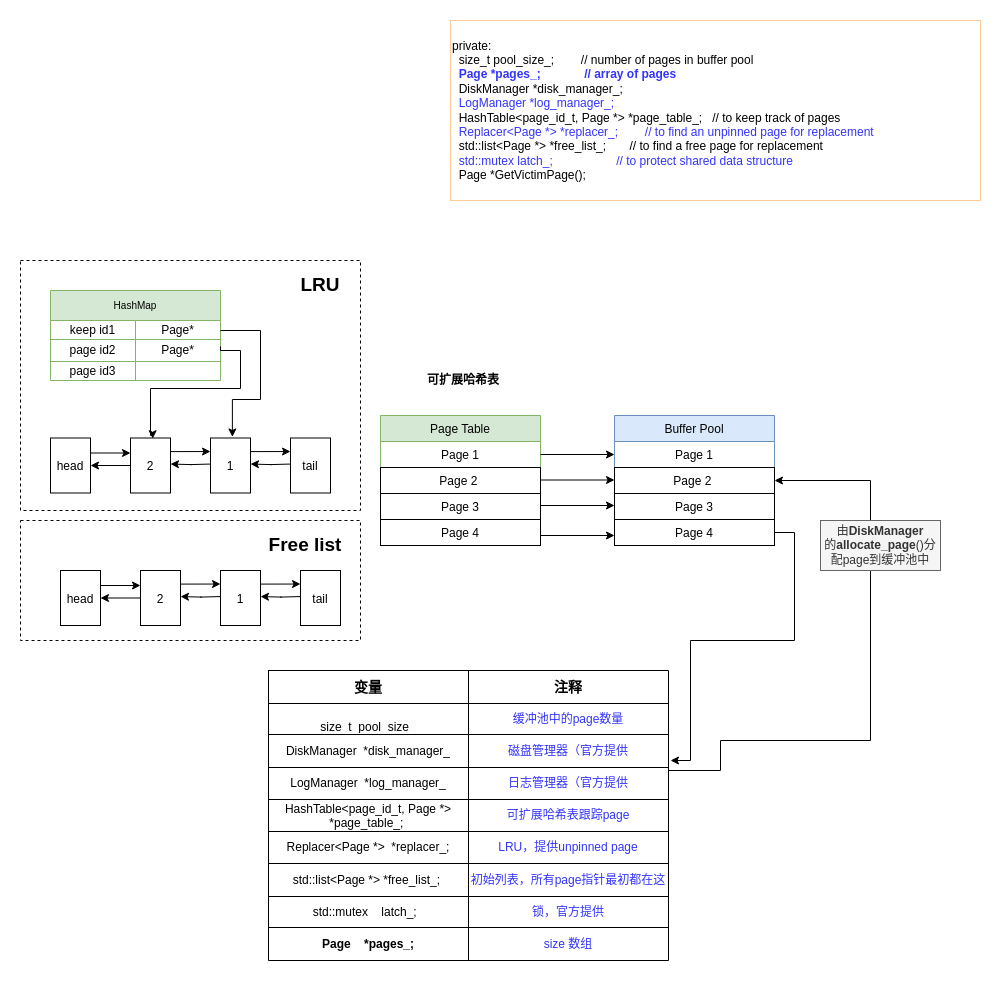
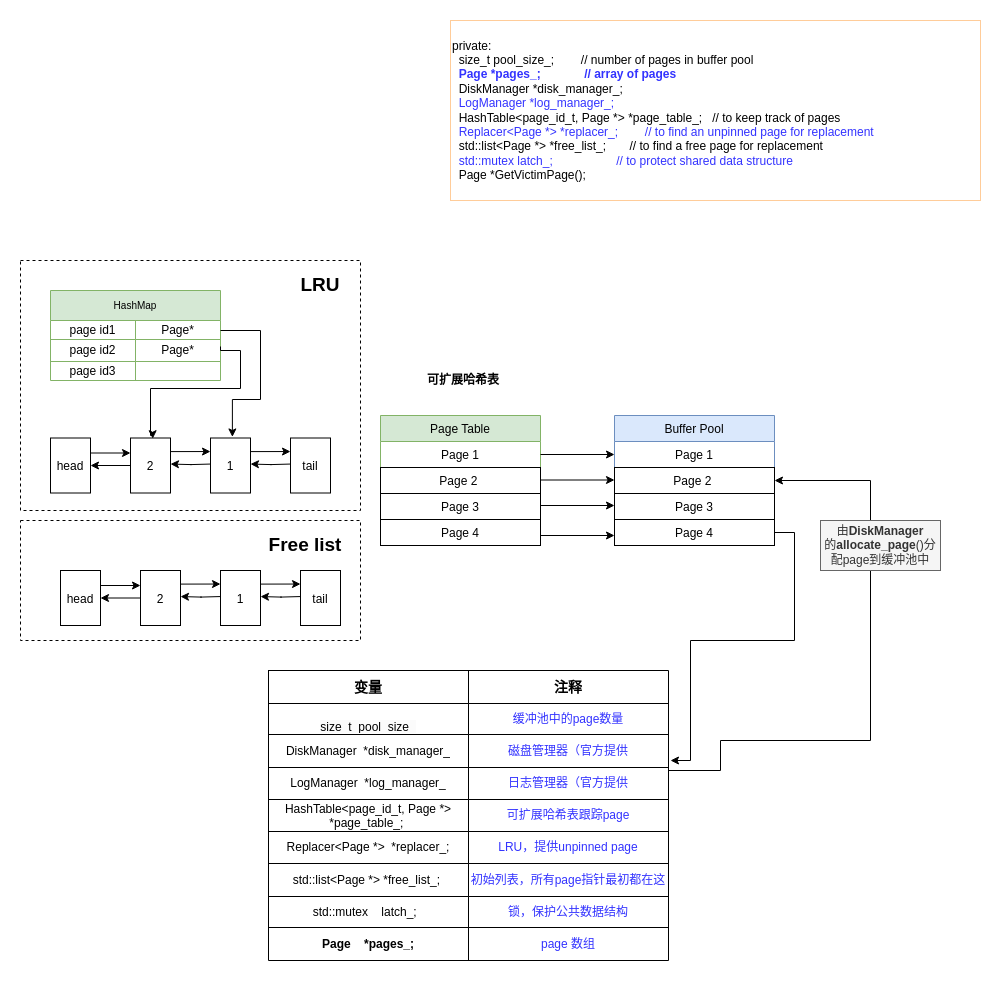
(93, 331) -> (93, 331)
(569, 913) -> (569, 913)
(569, 945) -> (569, 945)
